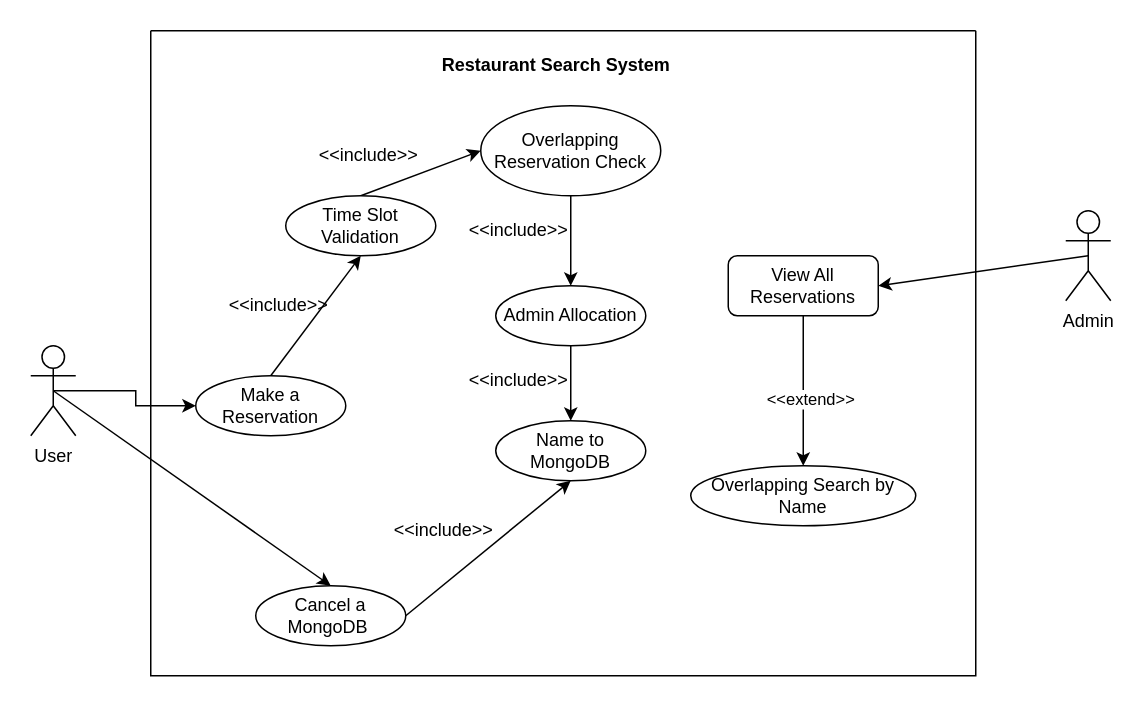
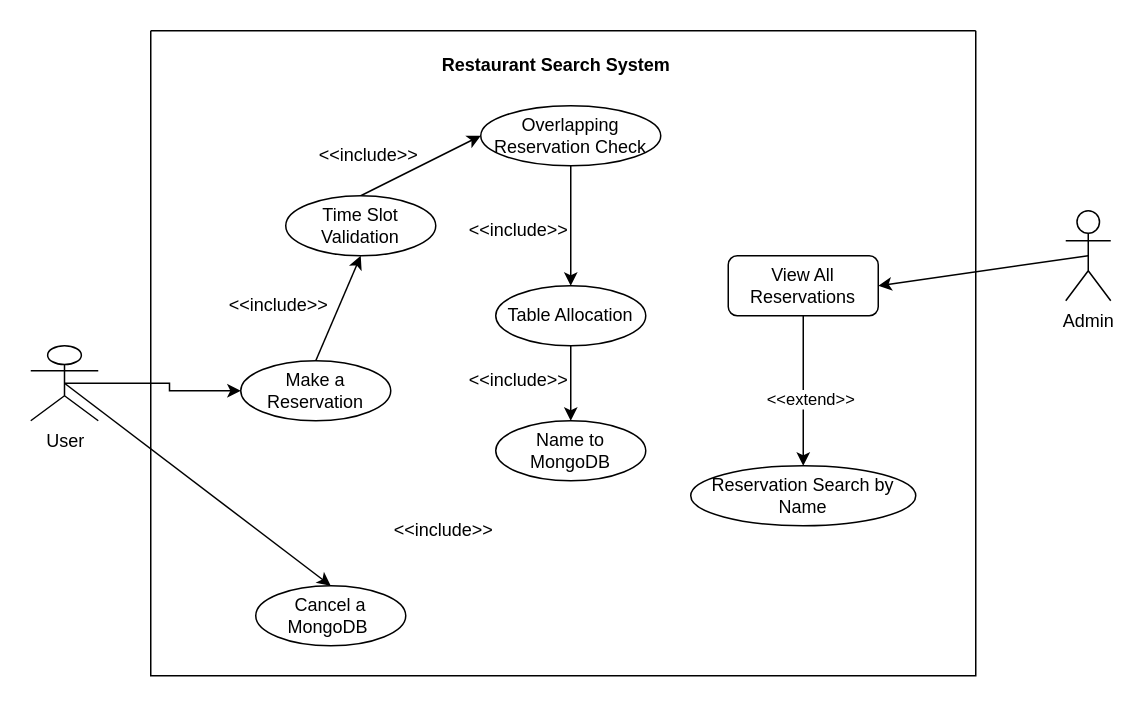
(571, 151) -> (571, 136)
(571, 316) -> (571, 316)
(53, 391) -> (65, 383)
(271, 406) -> (316, 391)
(803, 496) -> (803, 496)
(484, 552) -> none
